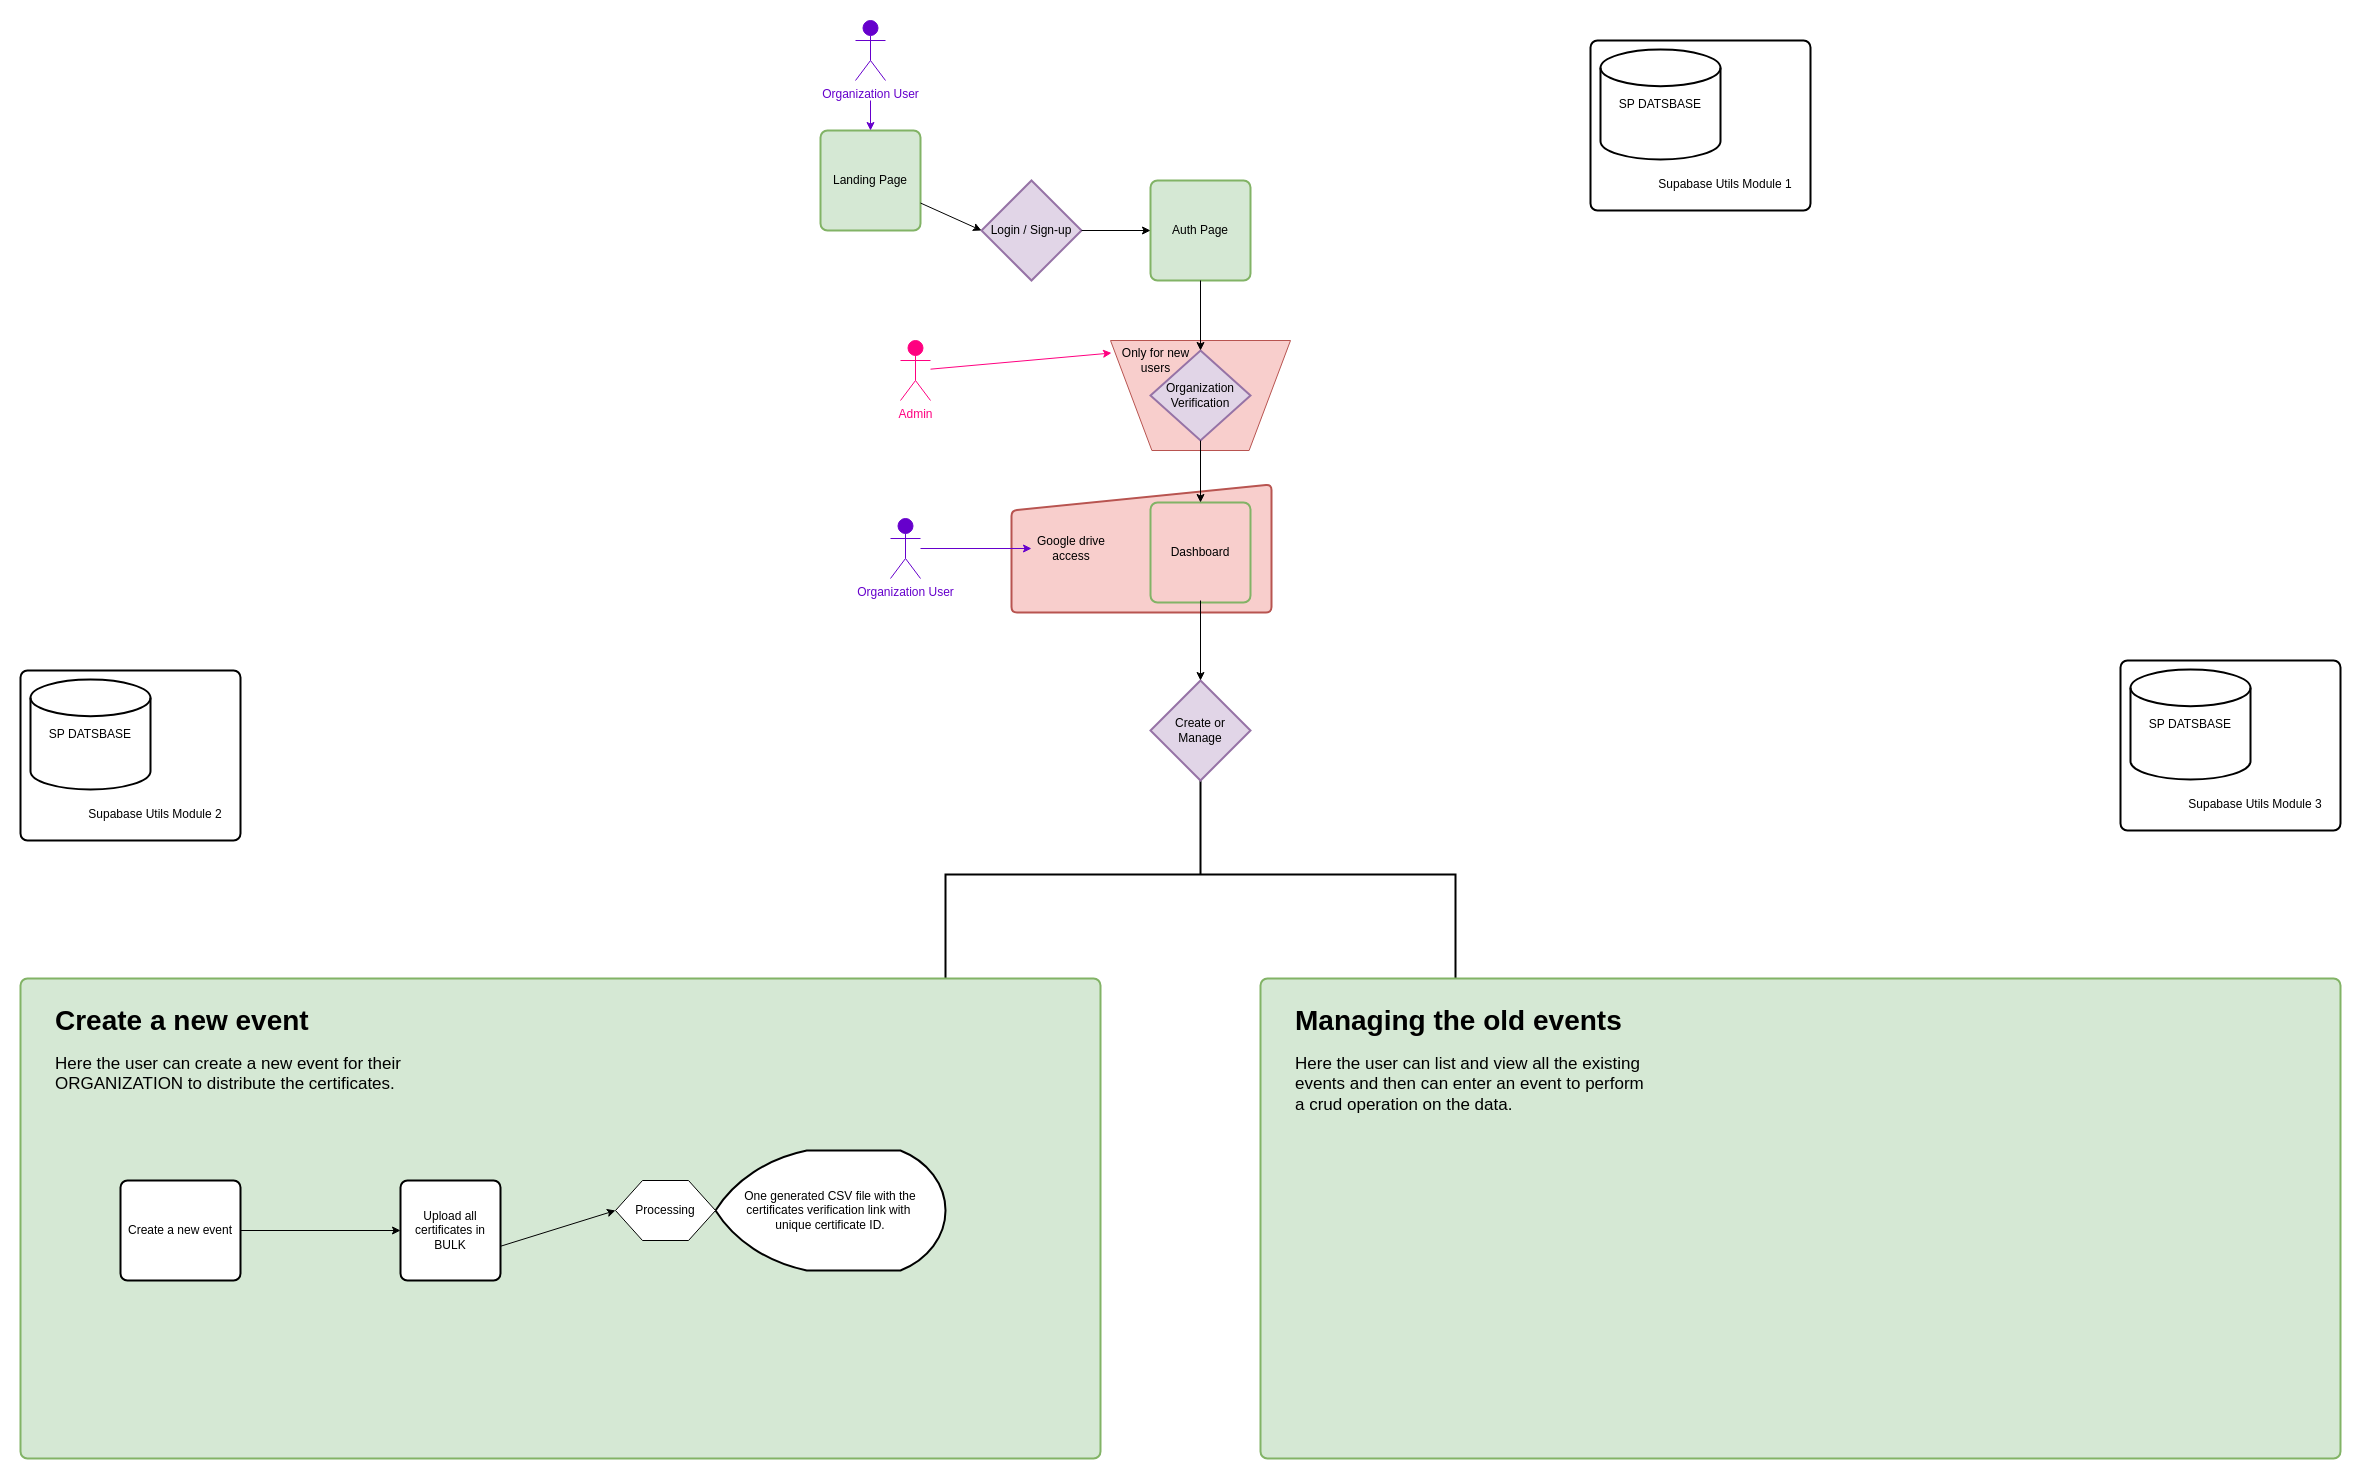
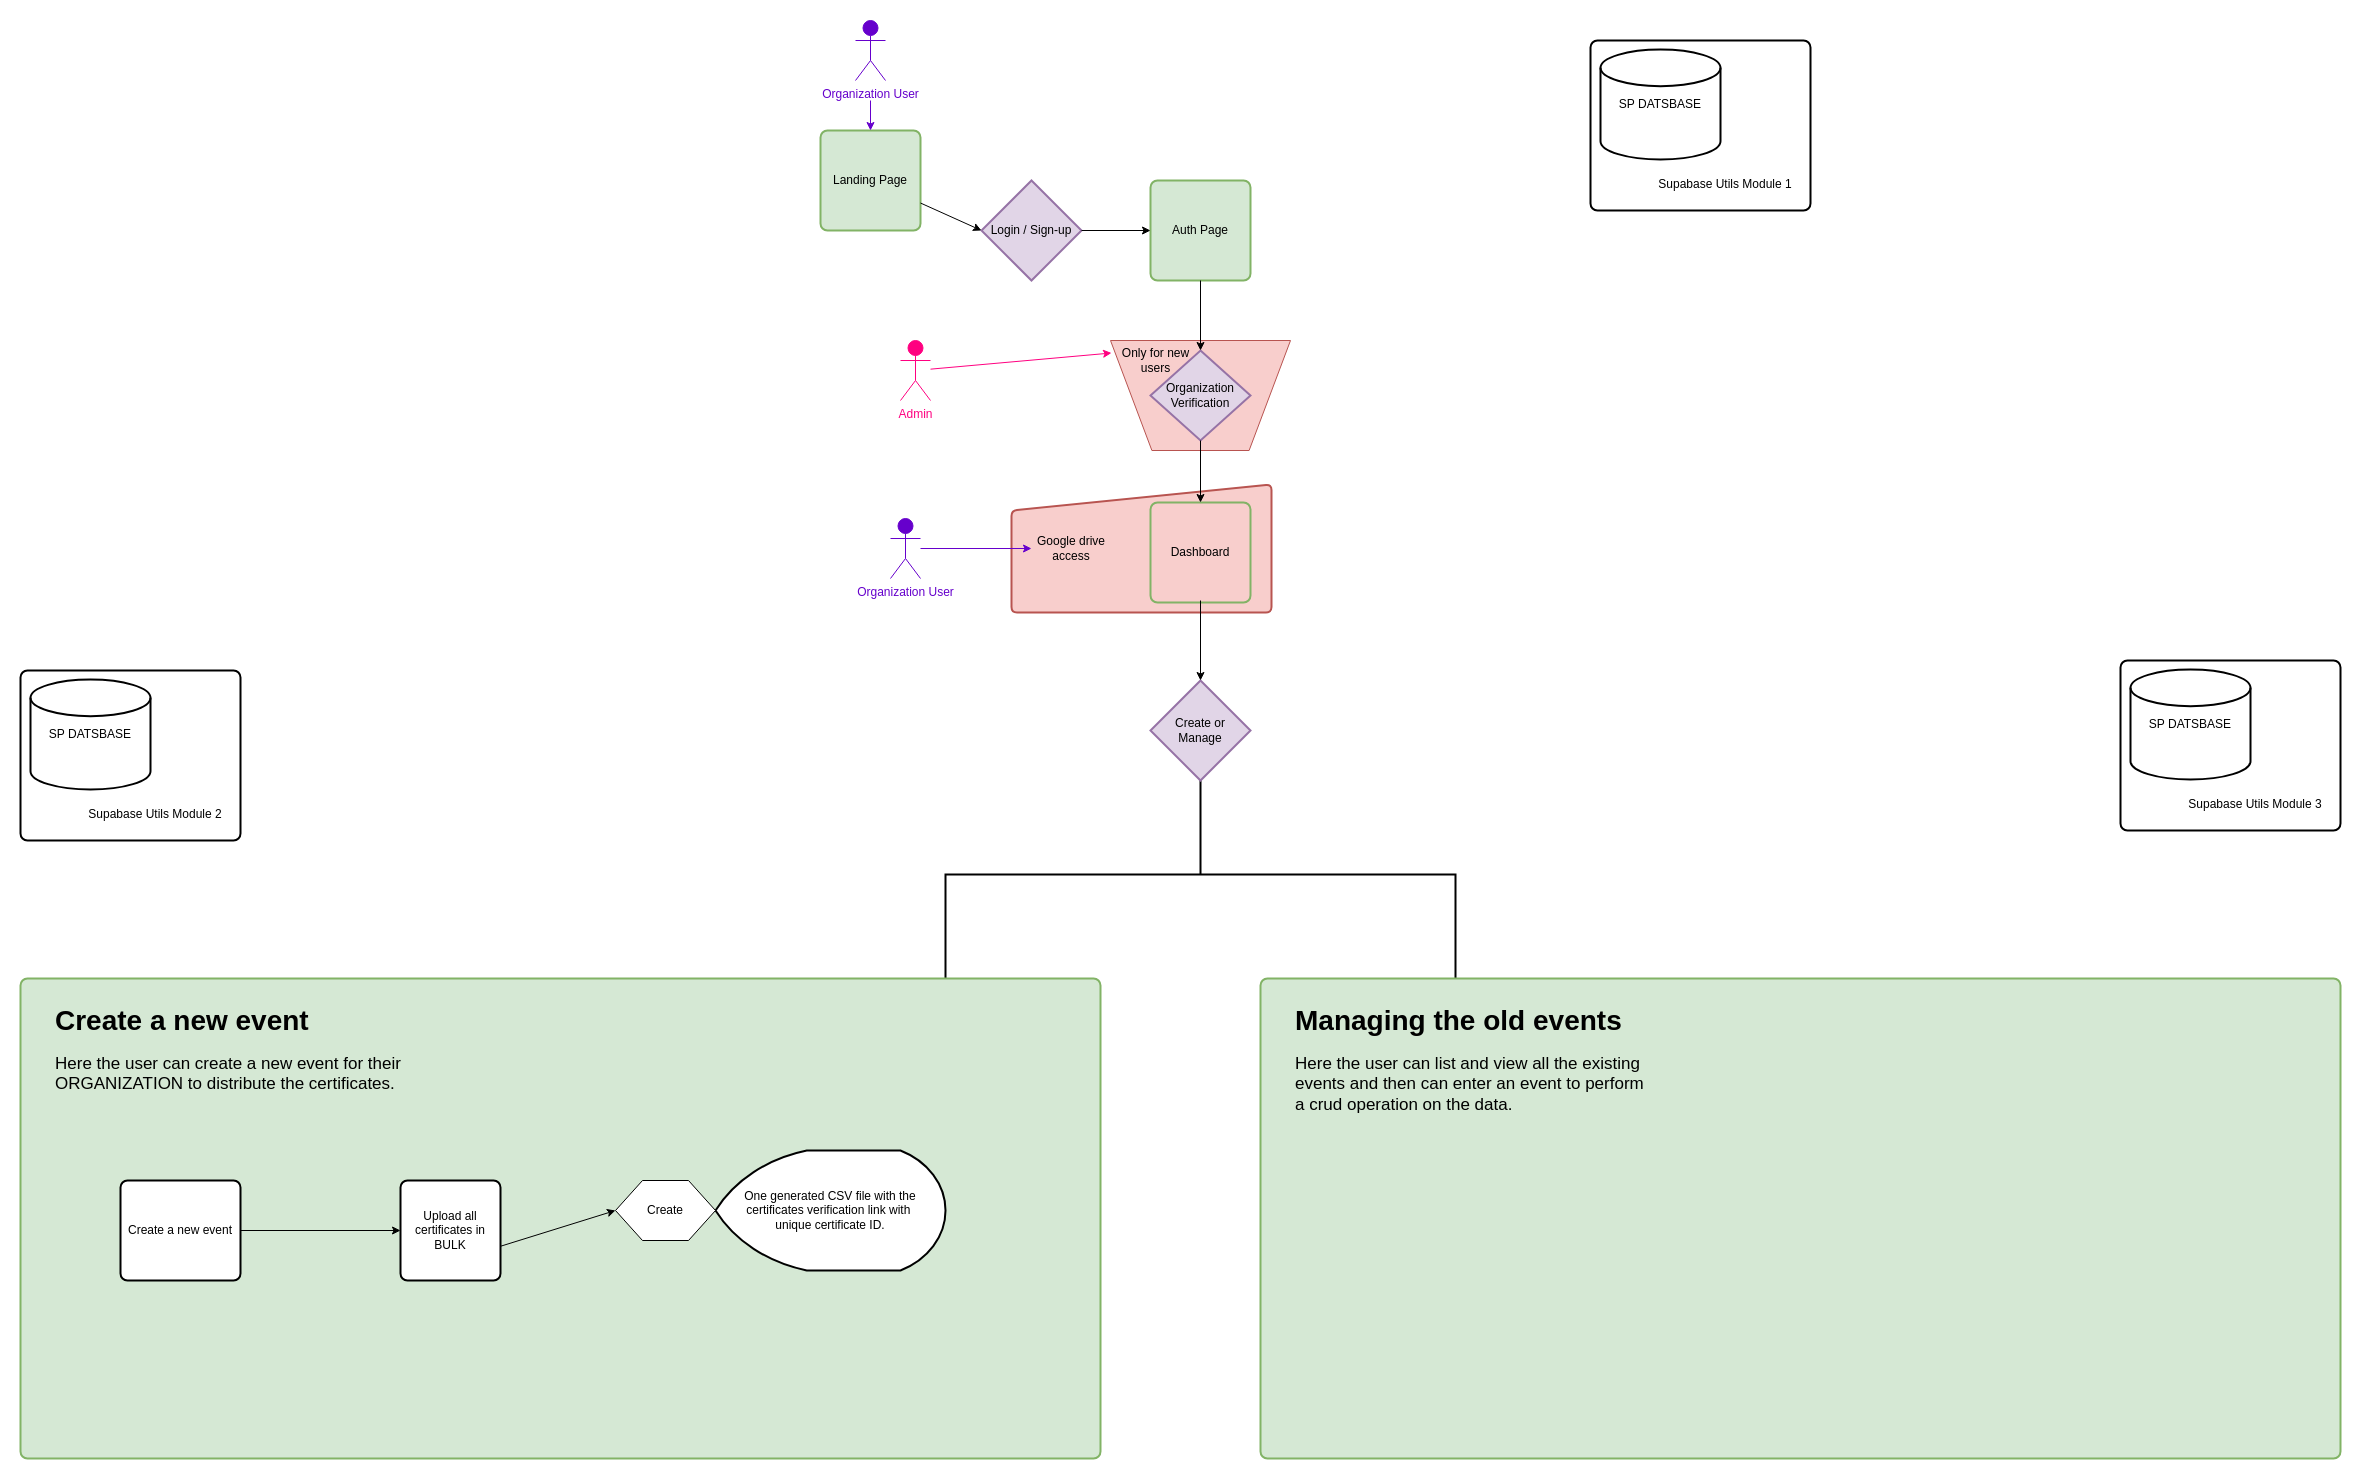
(666, 1211) -> (666, 1211)
